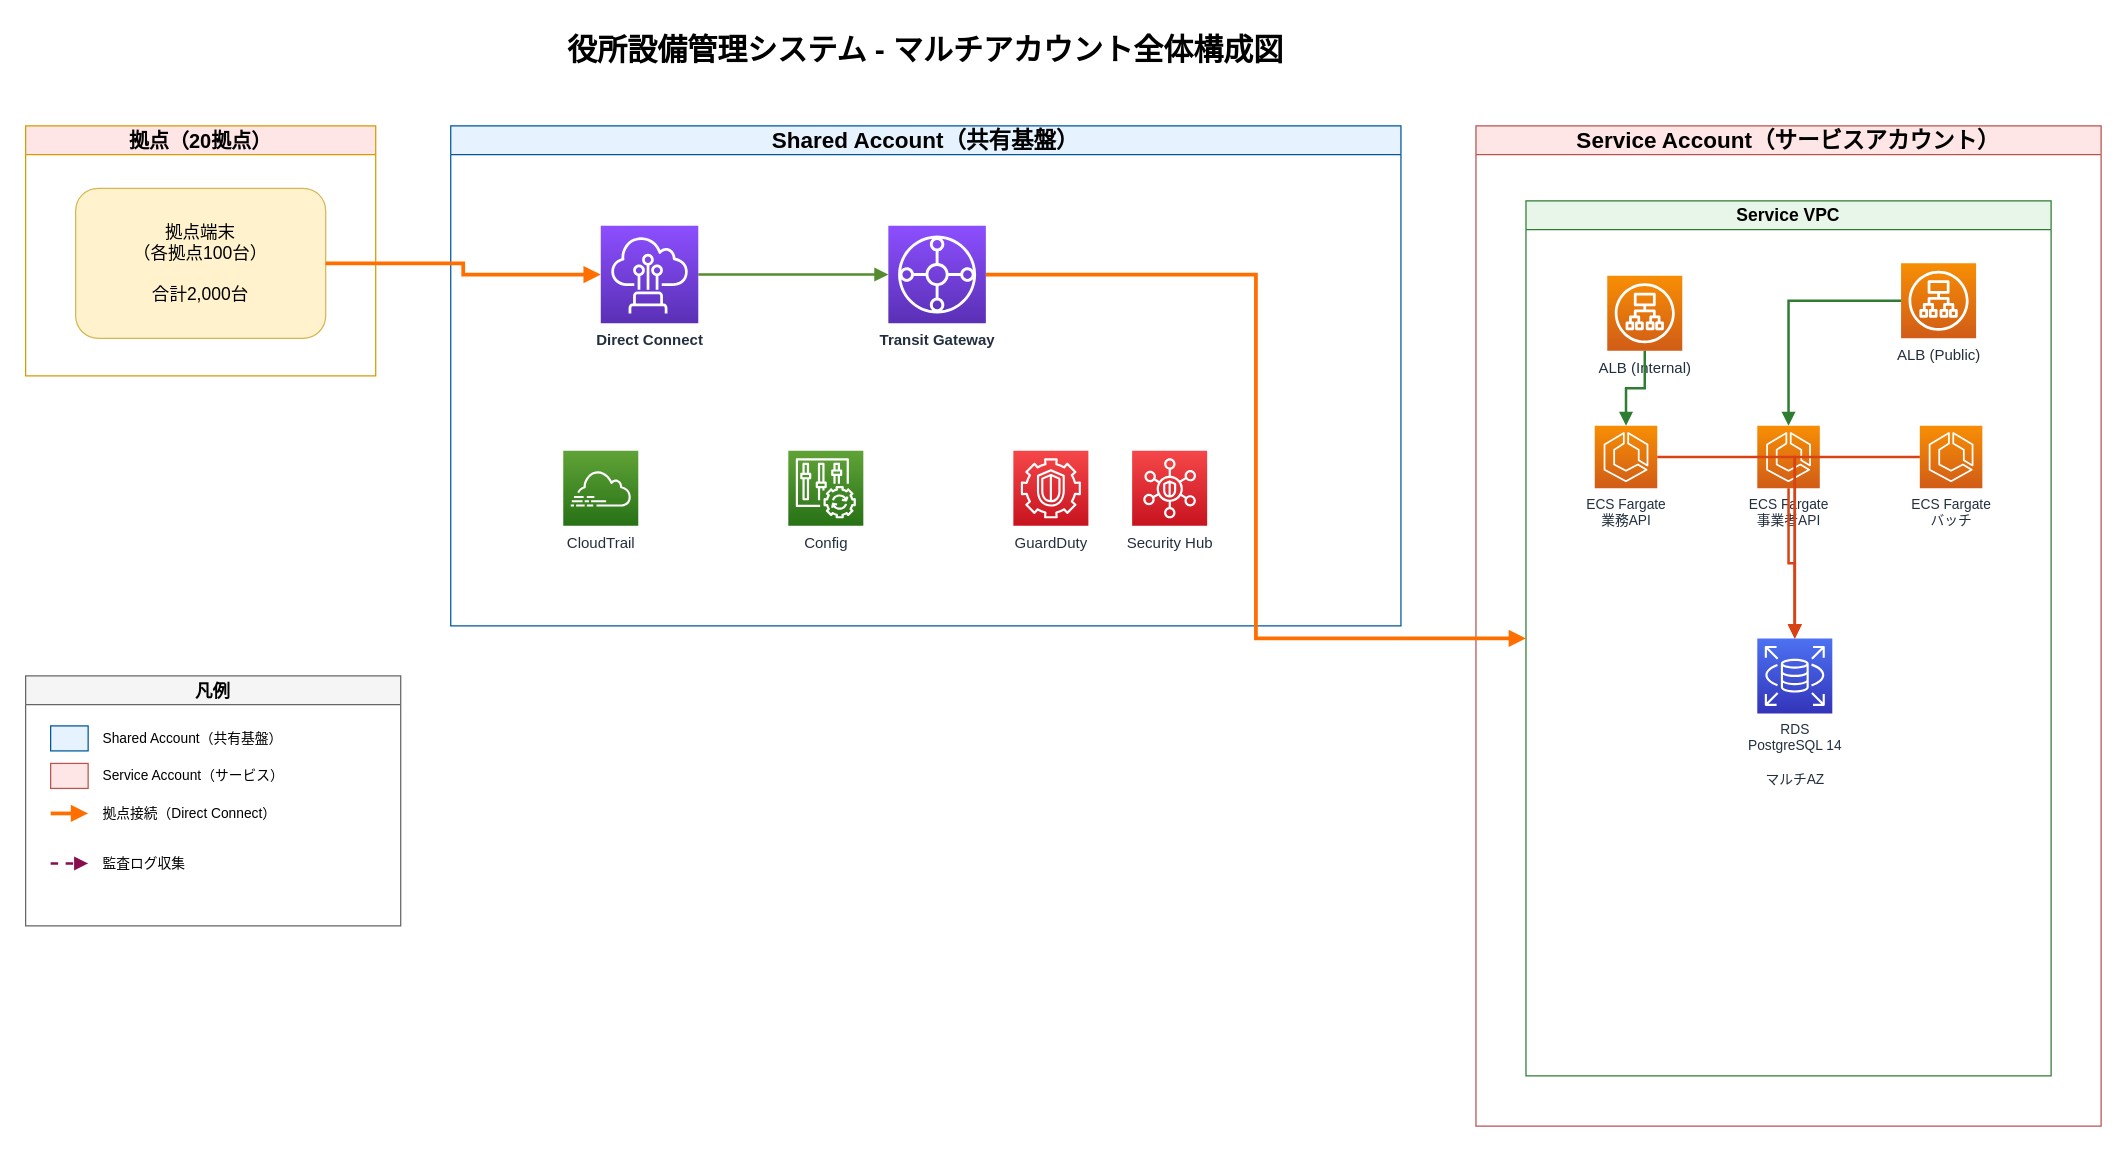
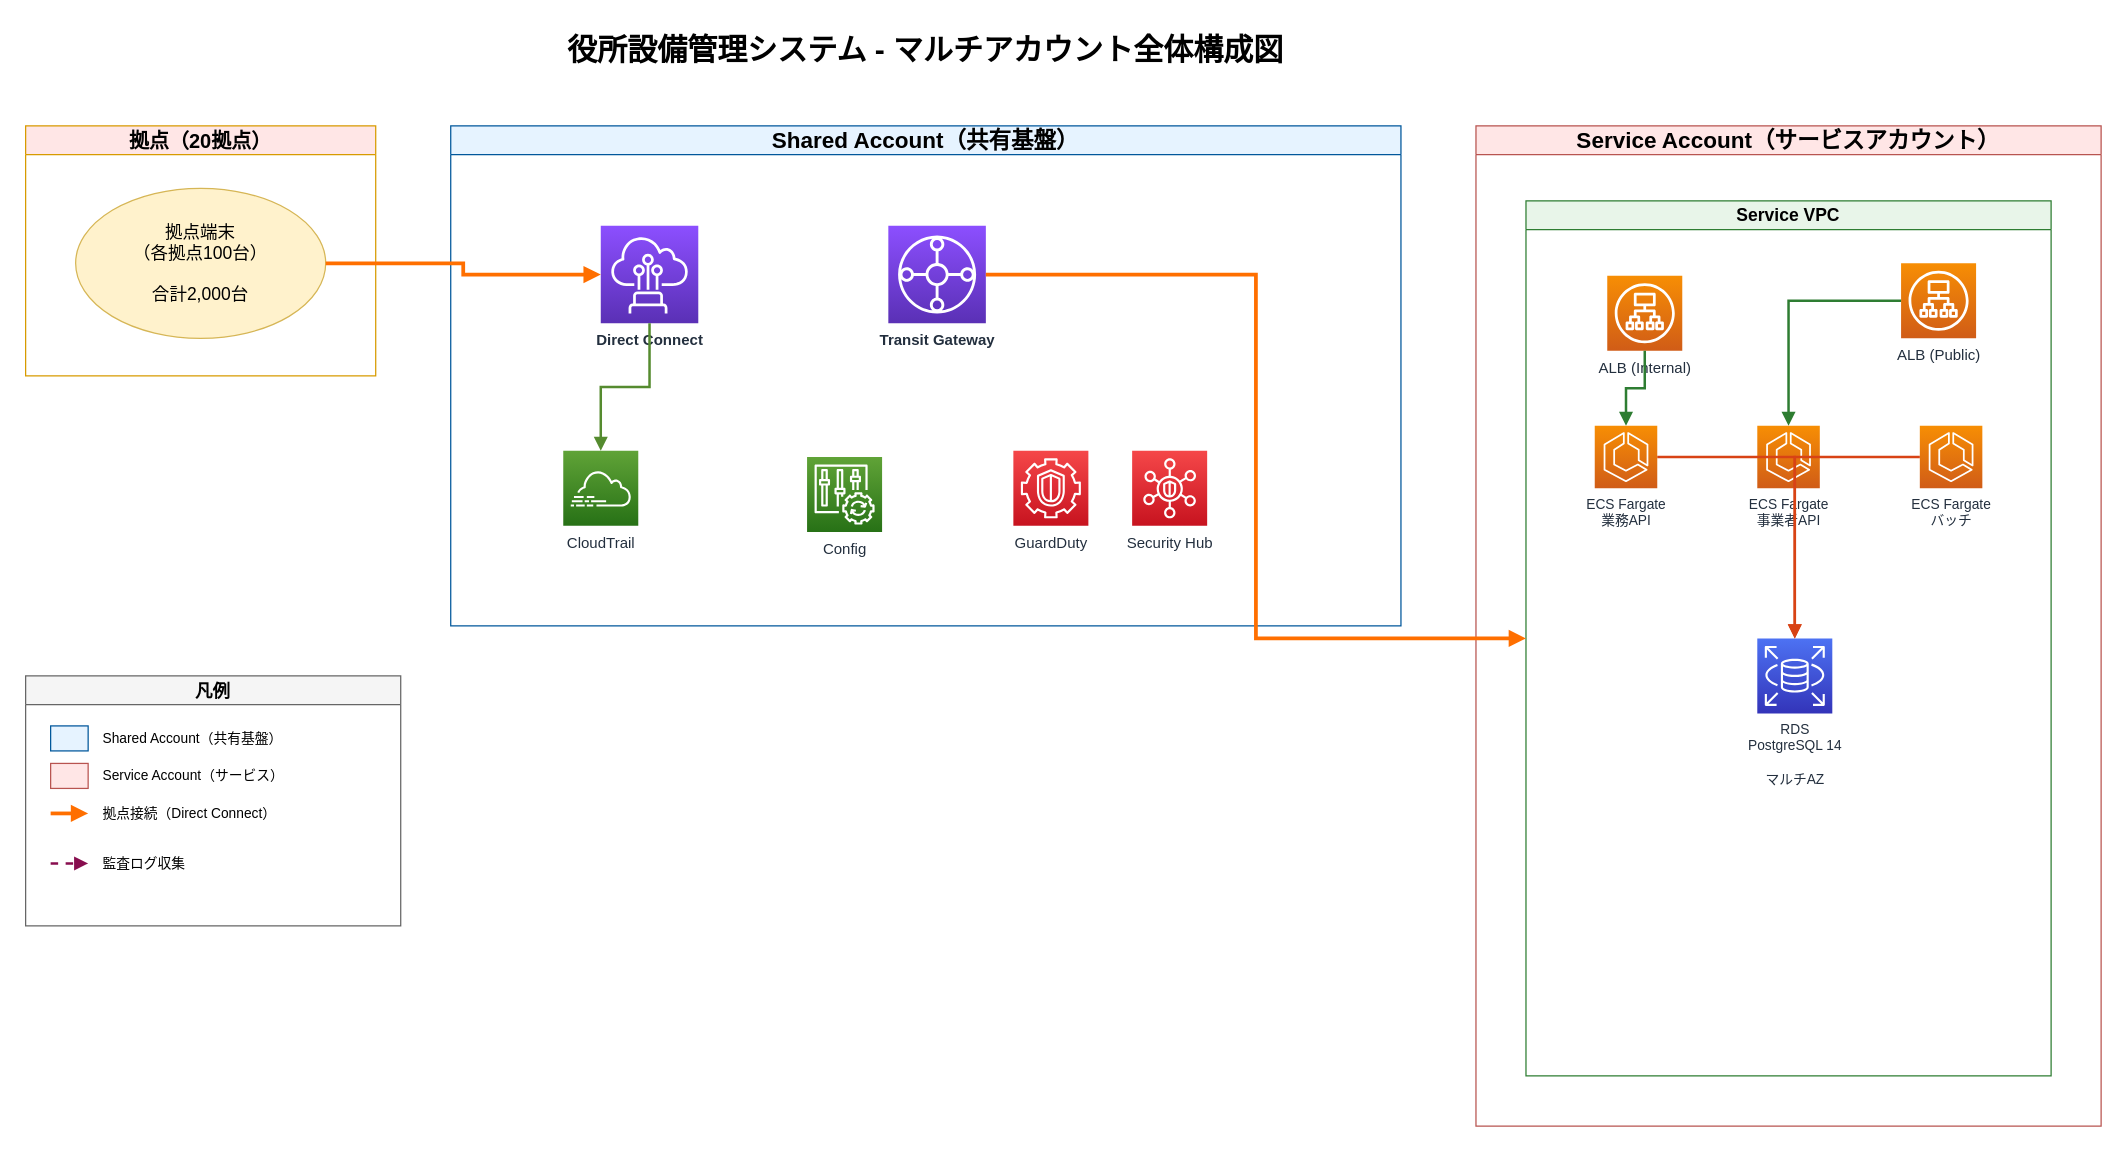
(201, 263) -> (201, 263)
(786, 274) -> (632, 387)
(826, 488) -> (844, 494)
(1788, 527) -> none
